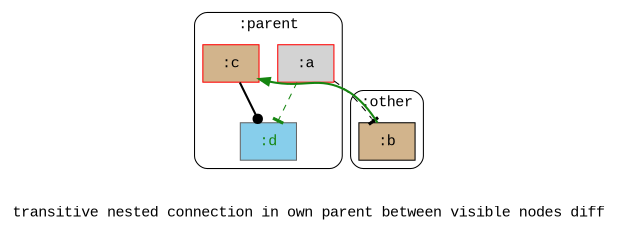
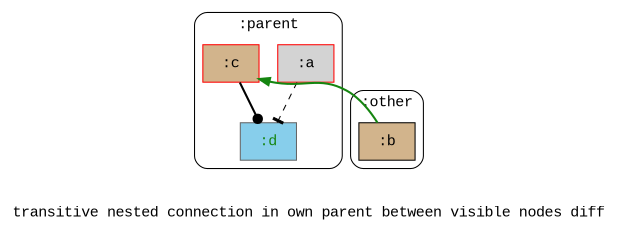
(354, 98) -> none
(288, 100) -> (288, 100)
